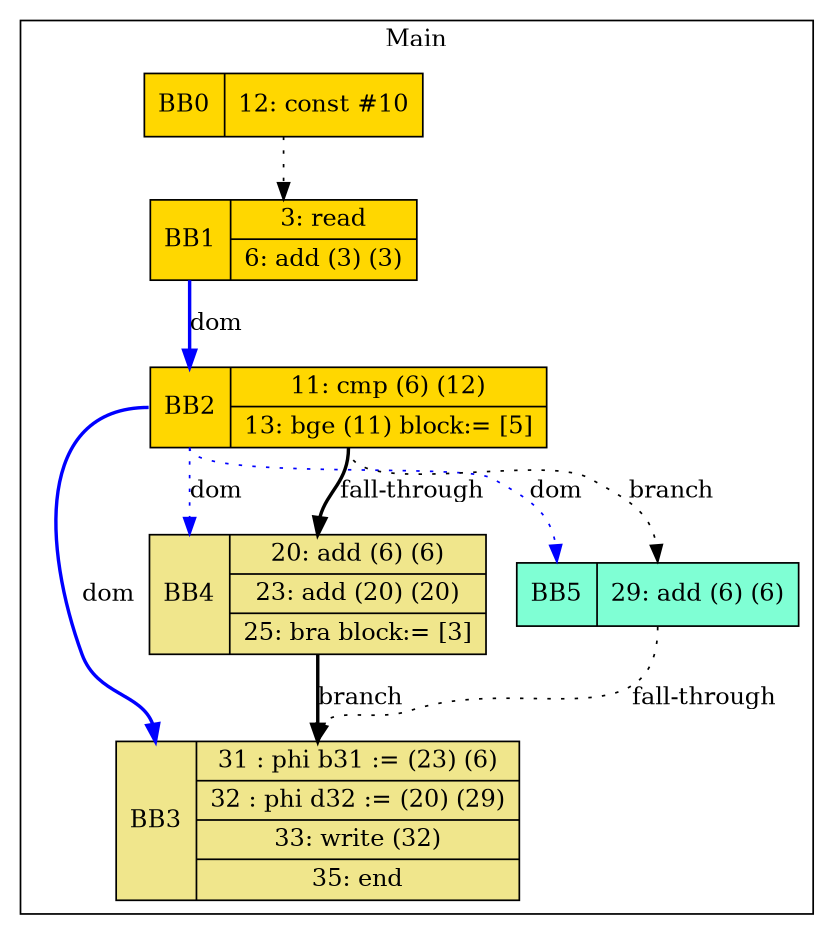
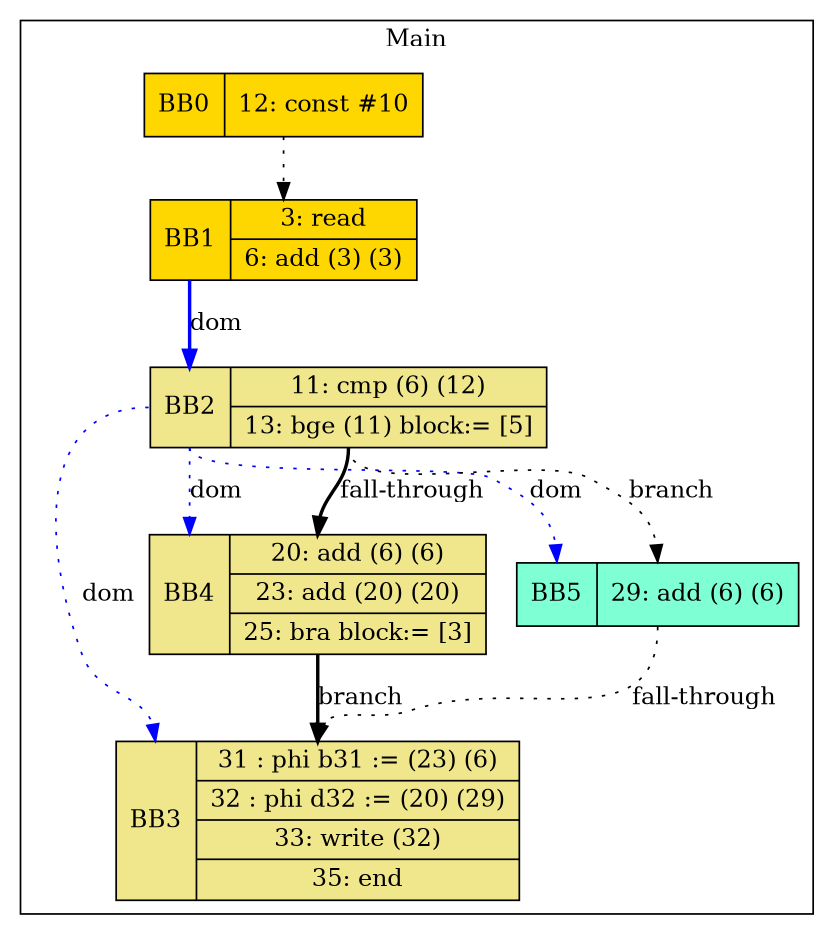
(348, 407) -> (348, 407)
(59, 557) -> (59, 557)
